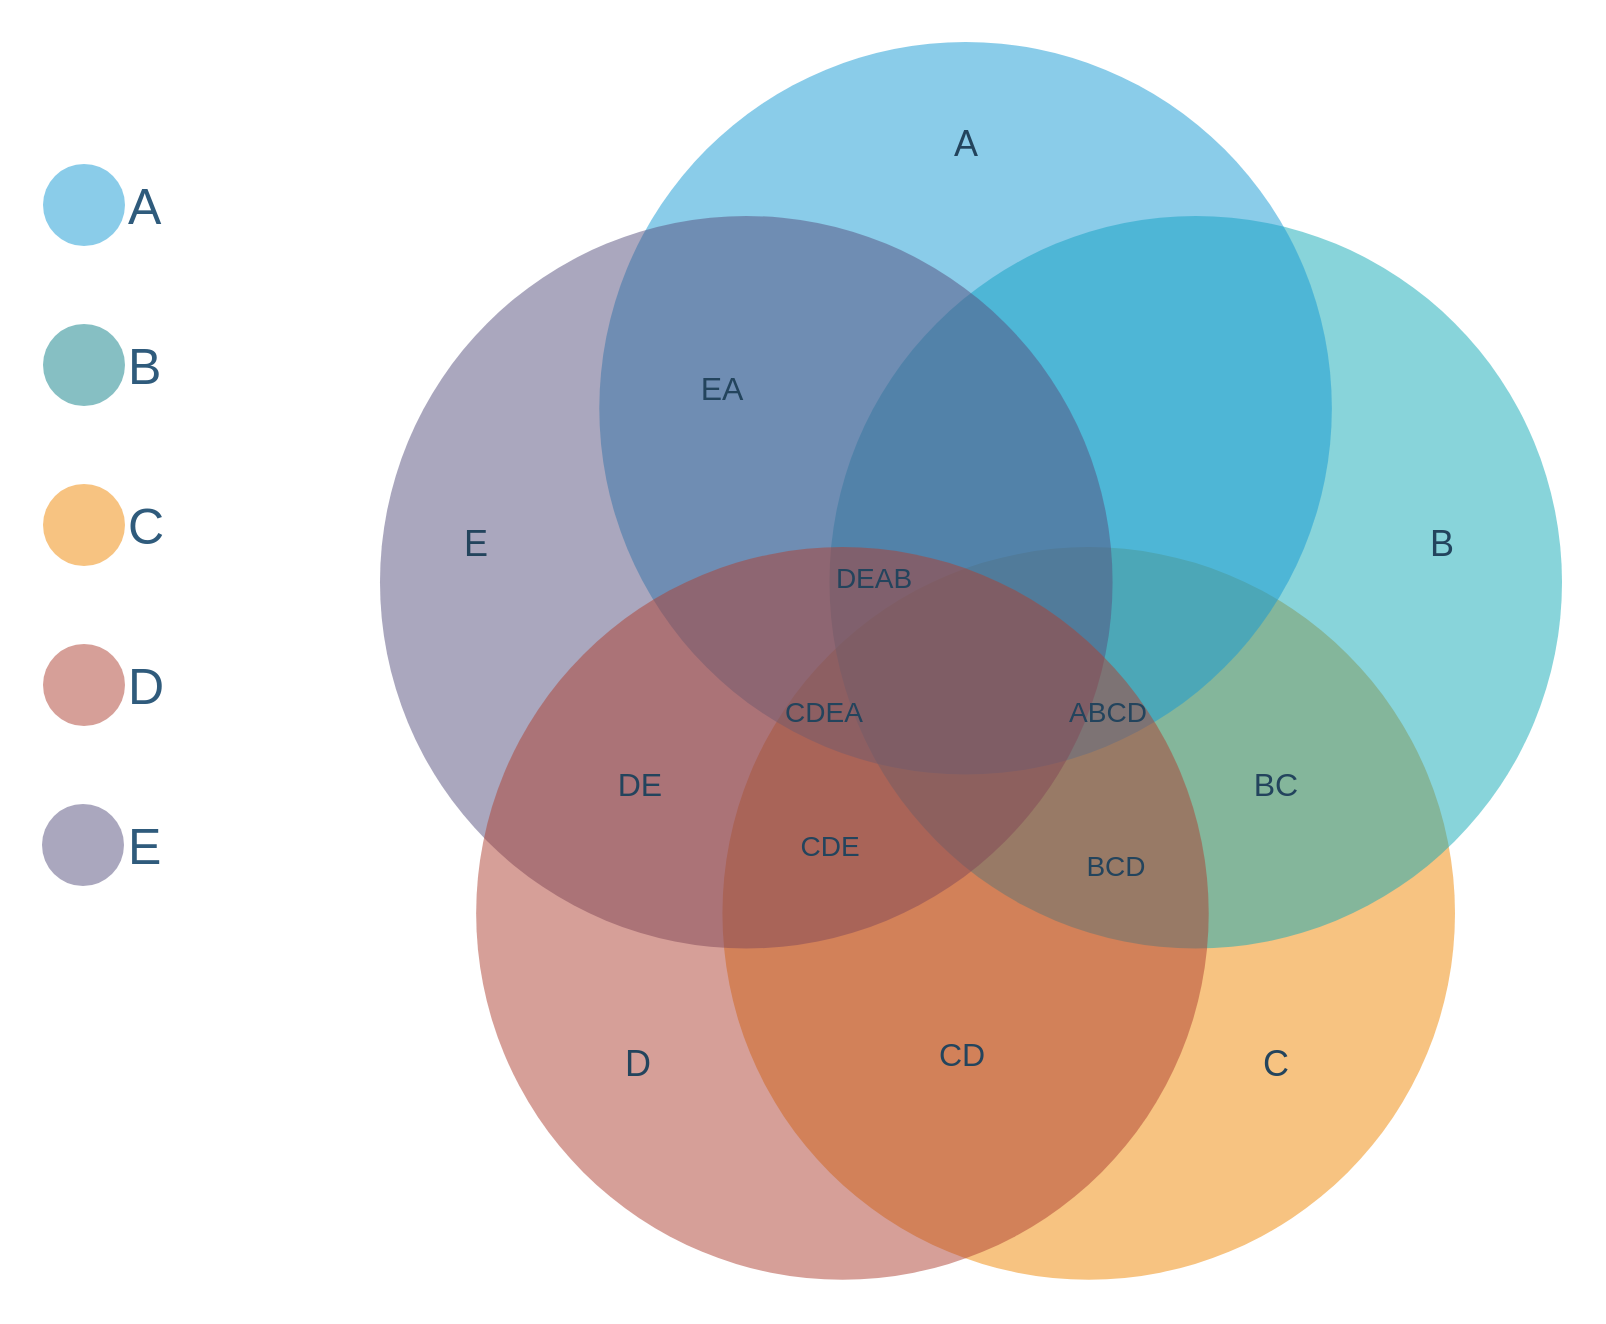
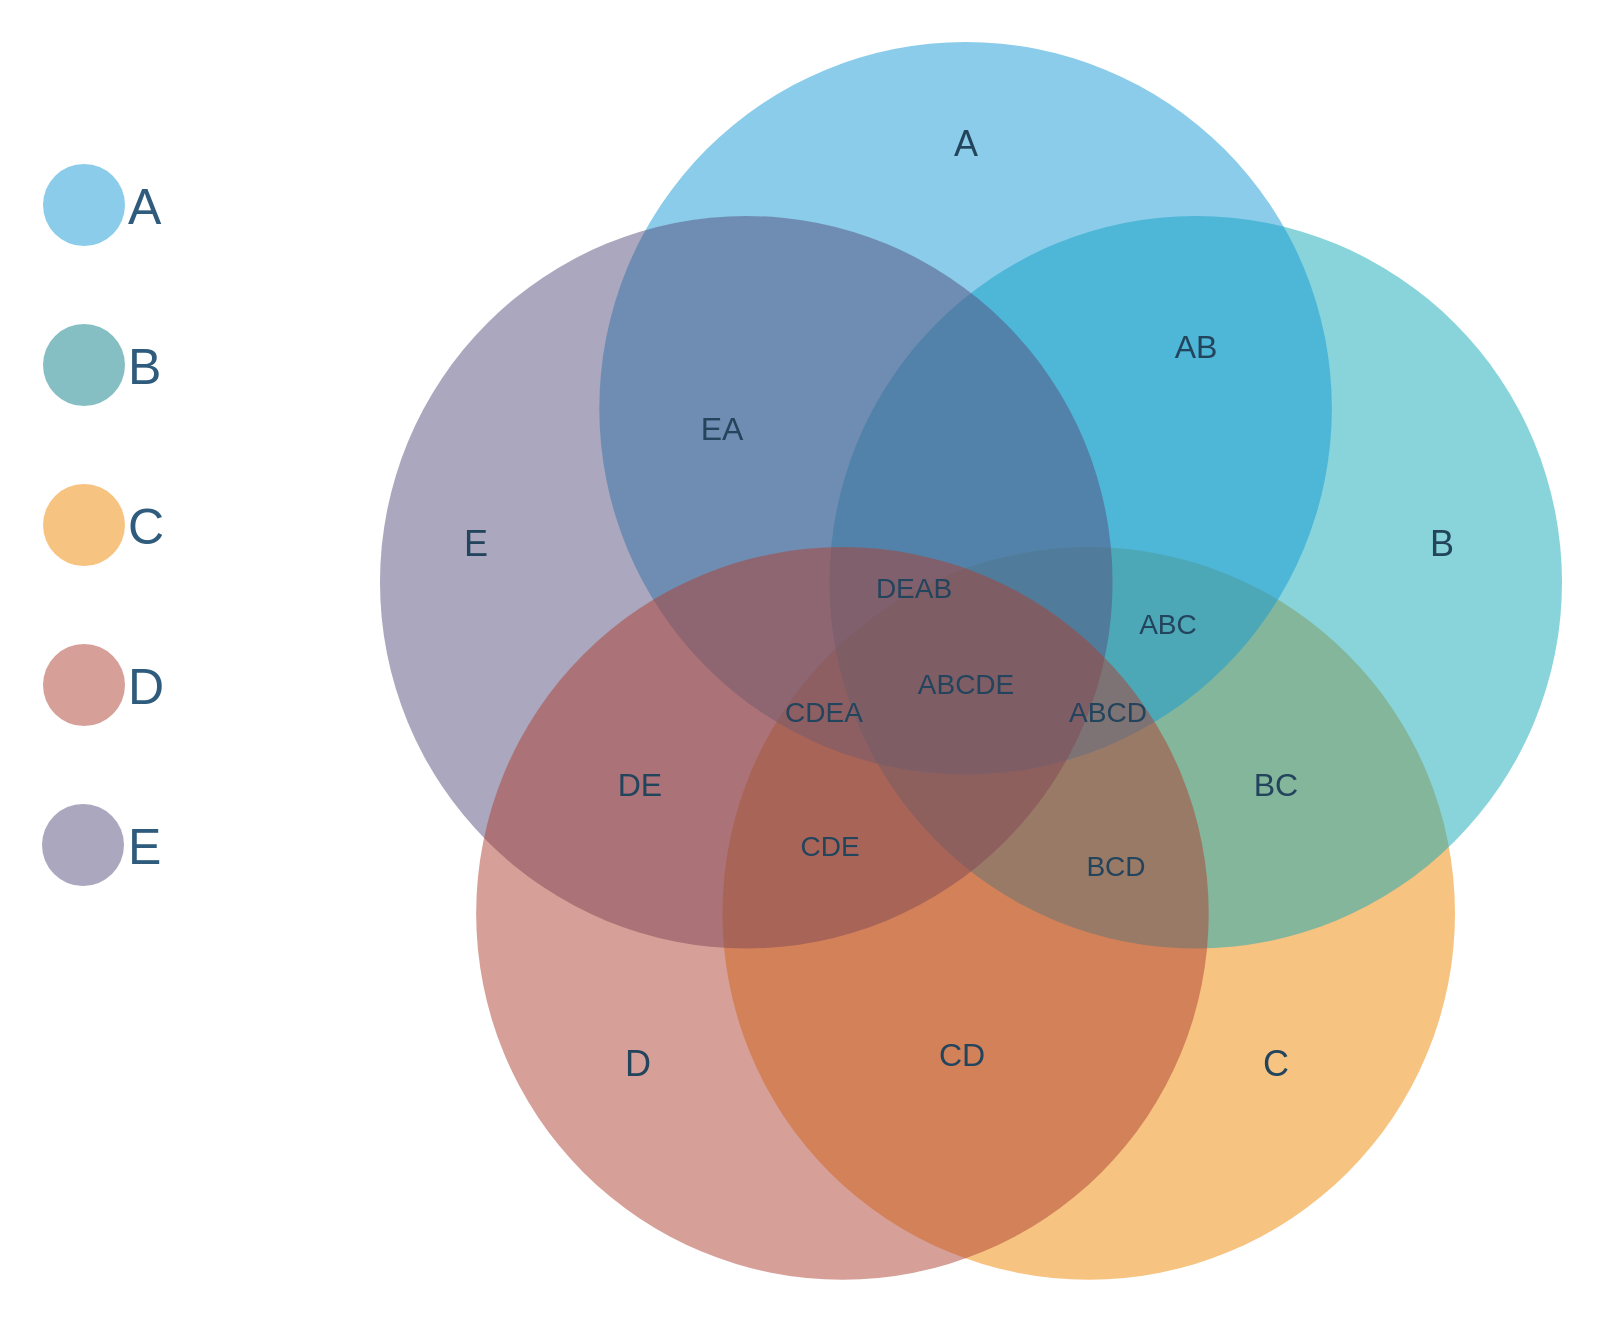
none -> (1196, 346)
(722, 388) -> (722, 428)
(874, 578) -> (914, 588)
none -> (1168, 624)
none -> (966, 684)
